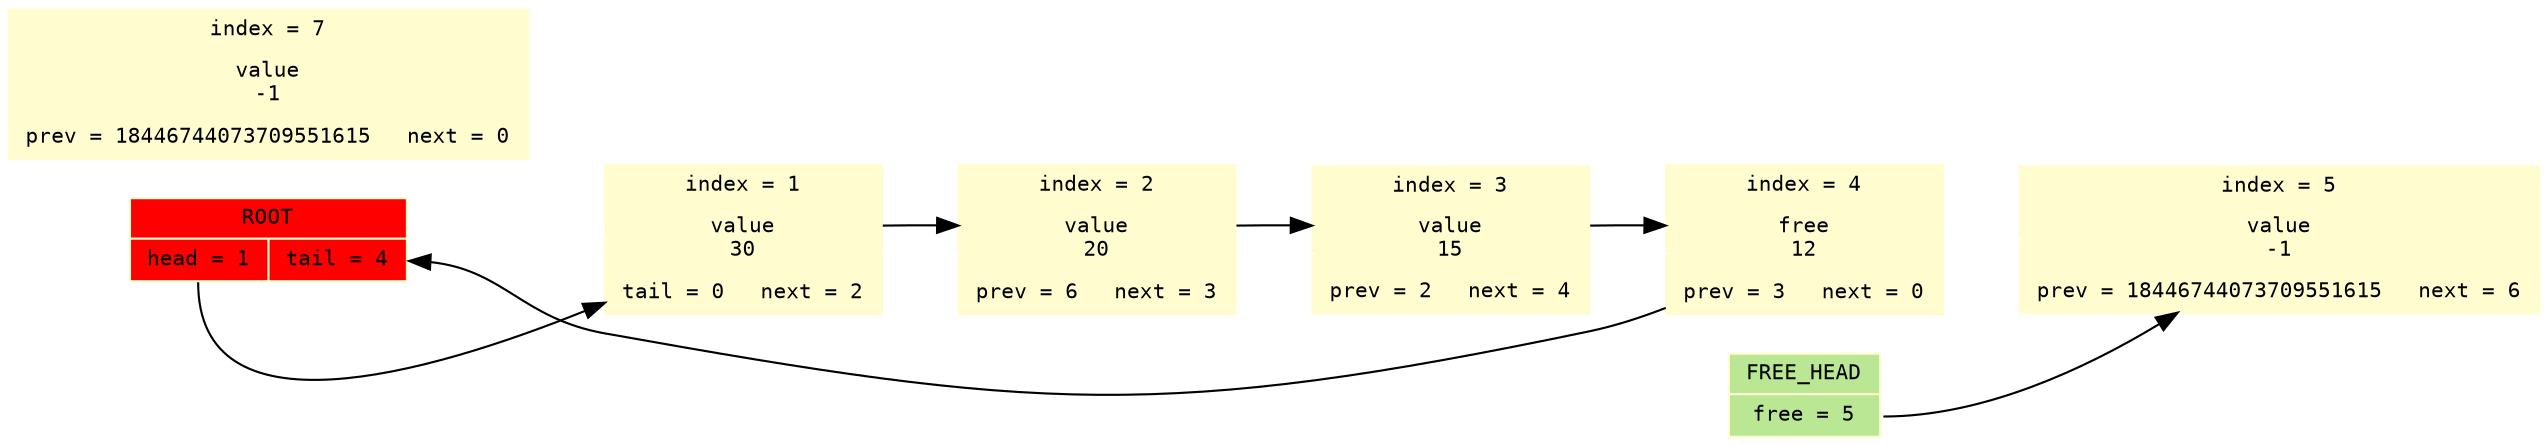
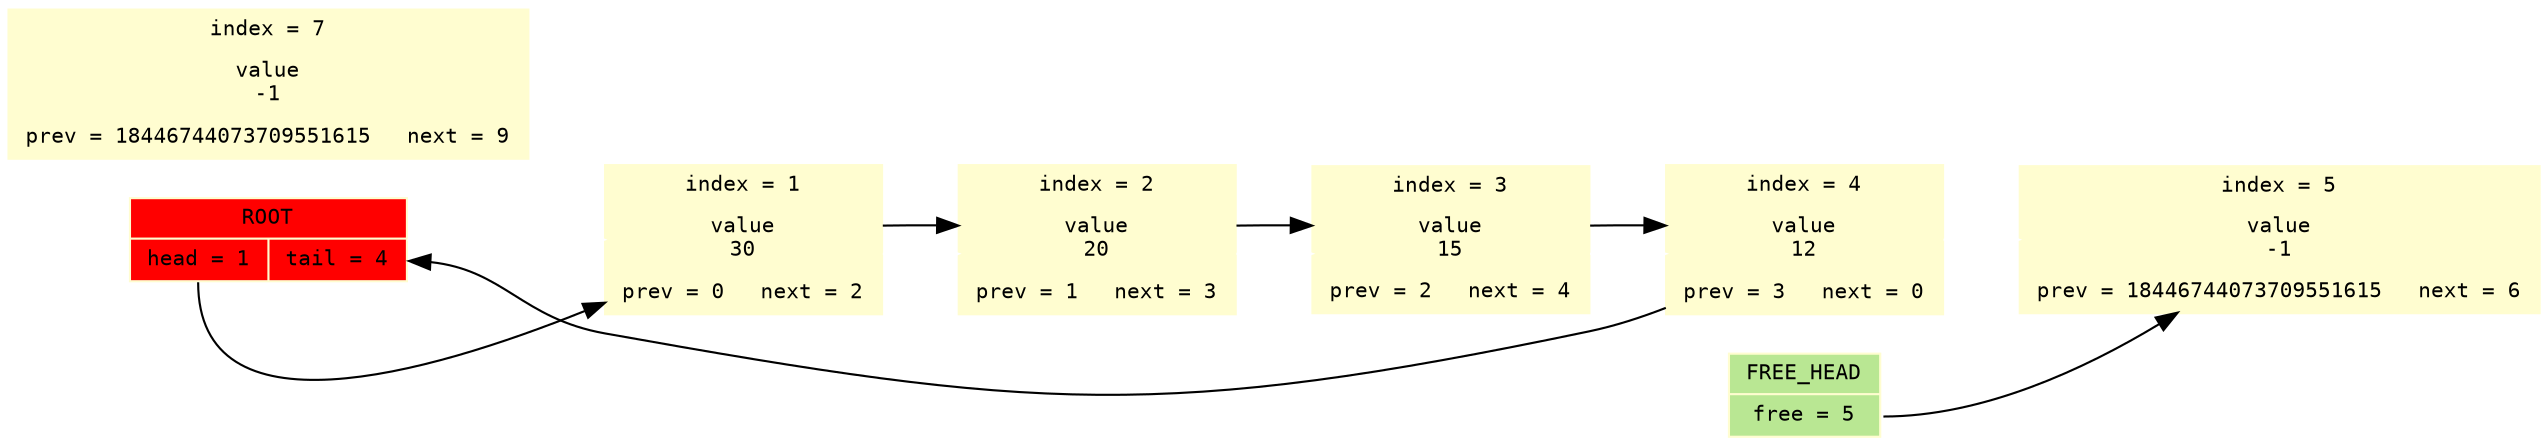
(459, 136) -> (459, 136)
(1805, 226) -> (1805, 226)
(674, 292) -> (674, 292)
(1028, 292) -> (1028, 292)
